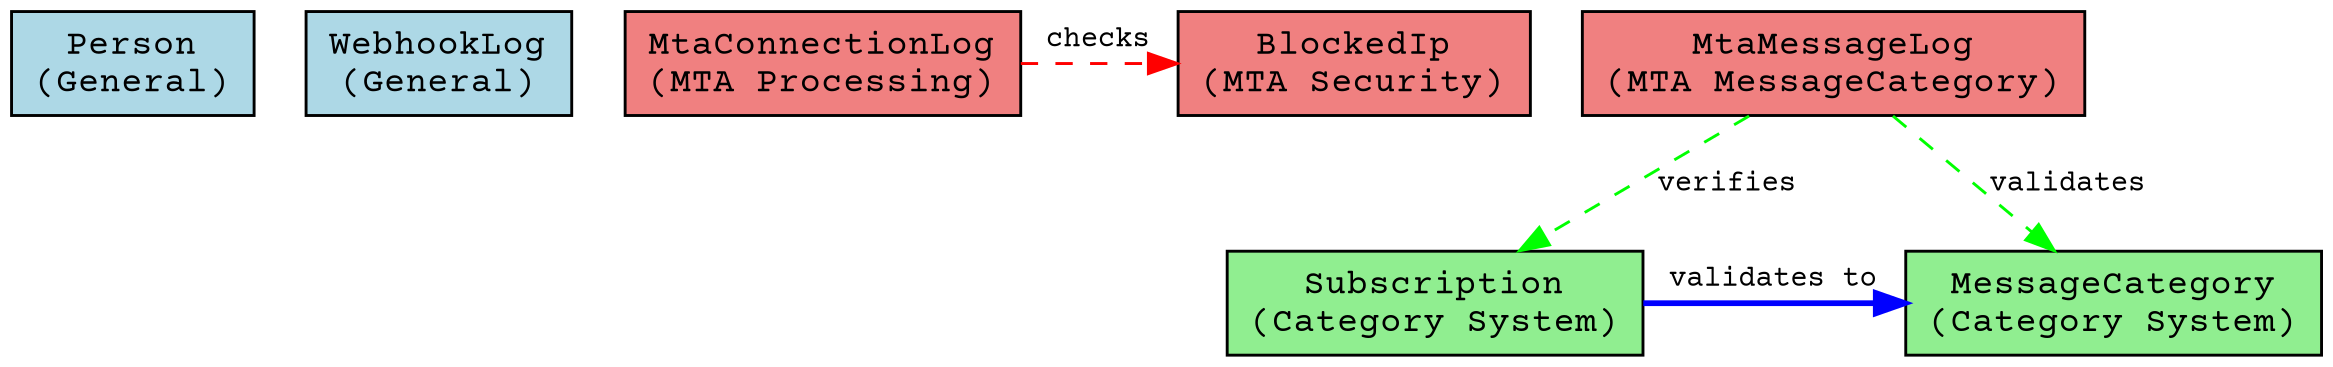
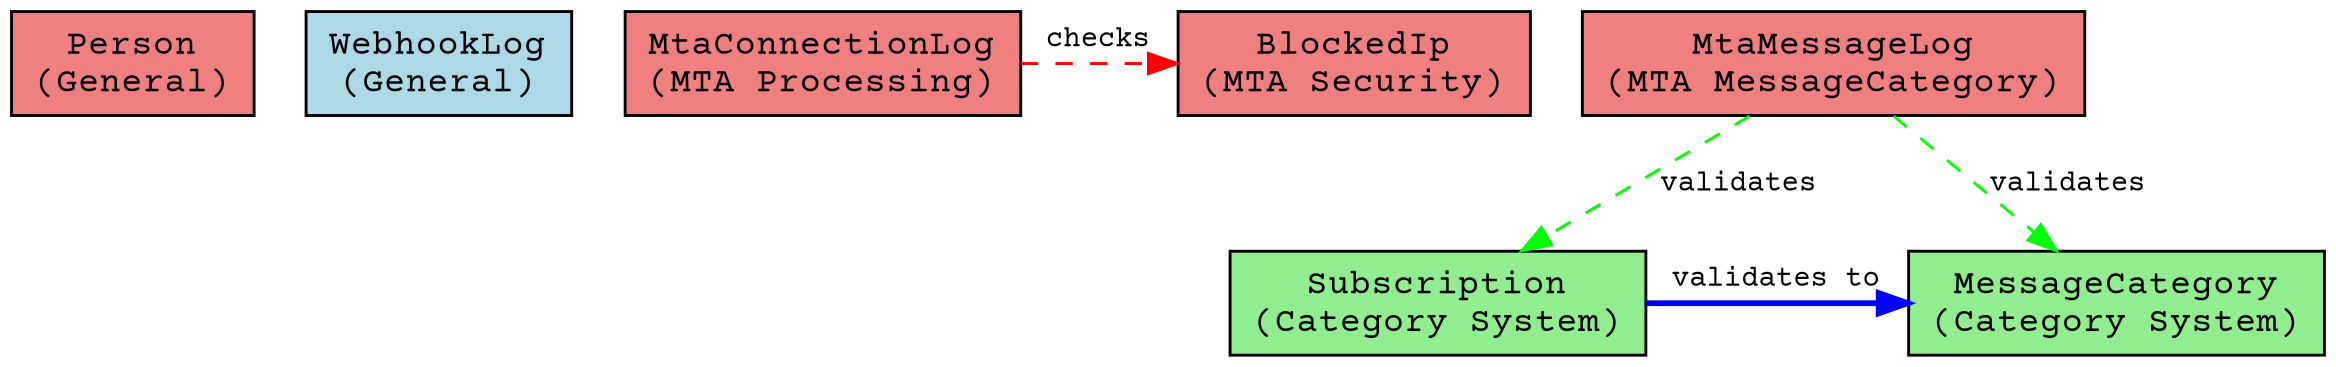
(133, 64) -> (133, 64)
(1728, 183) -> (1740, 183)
